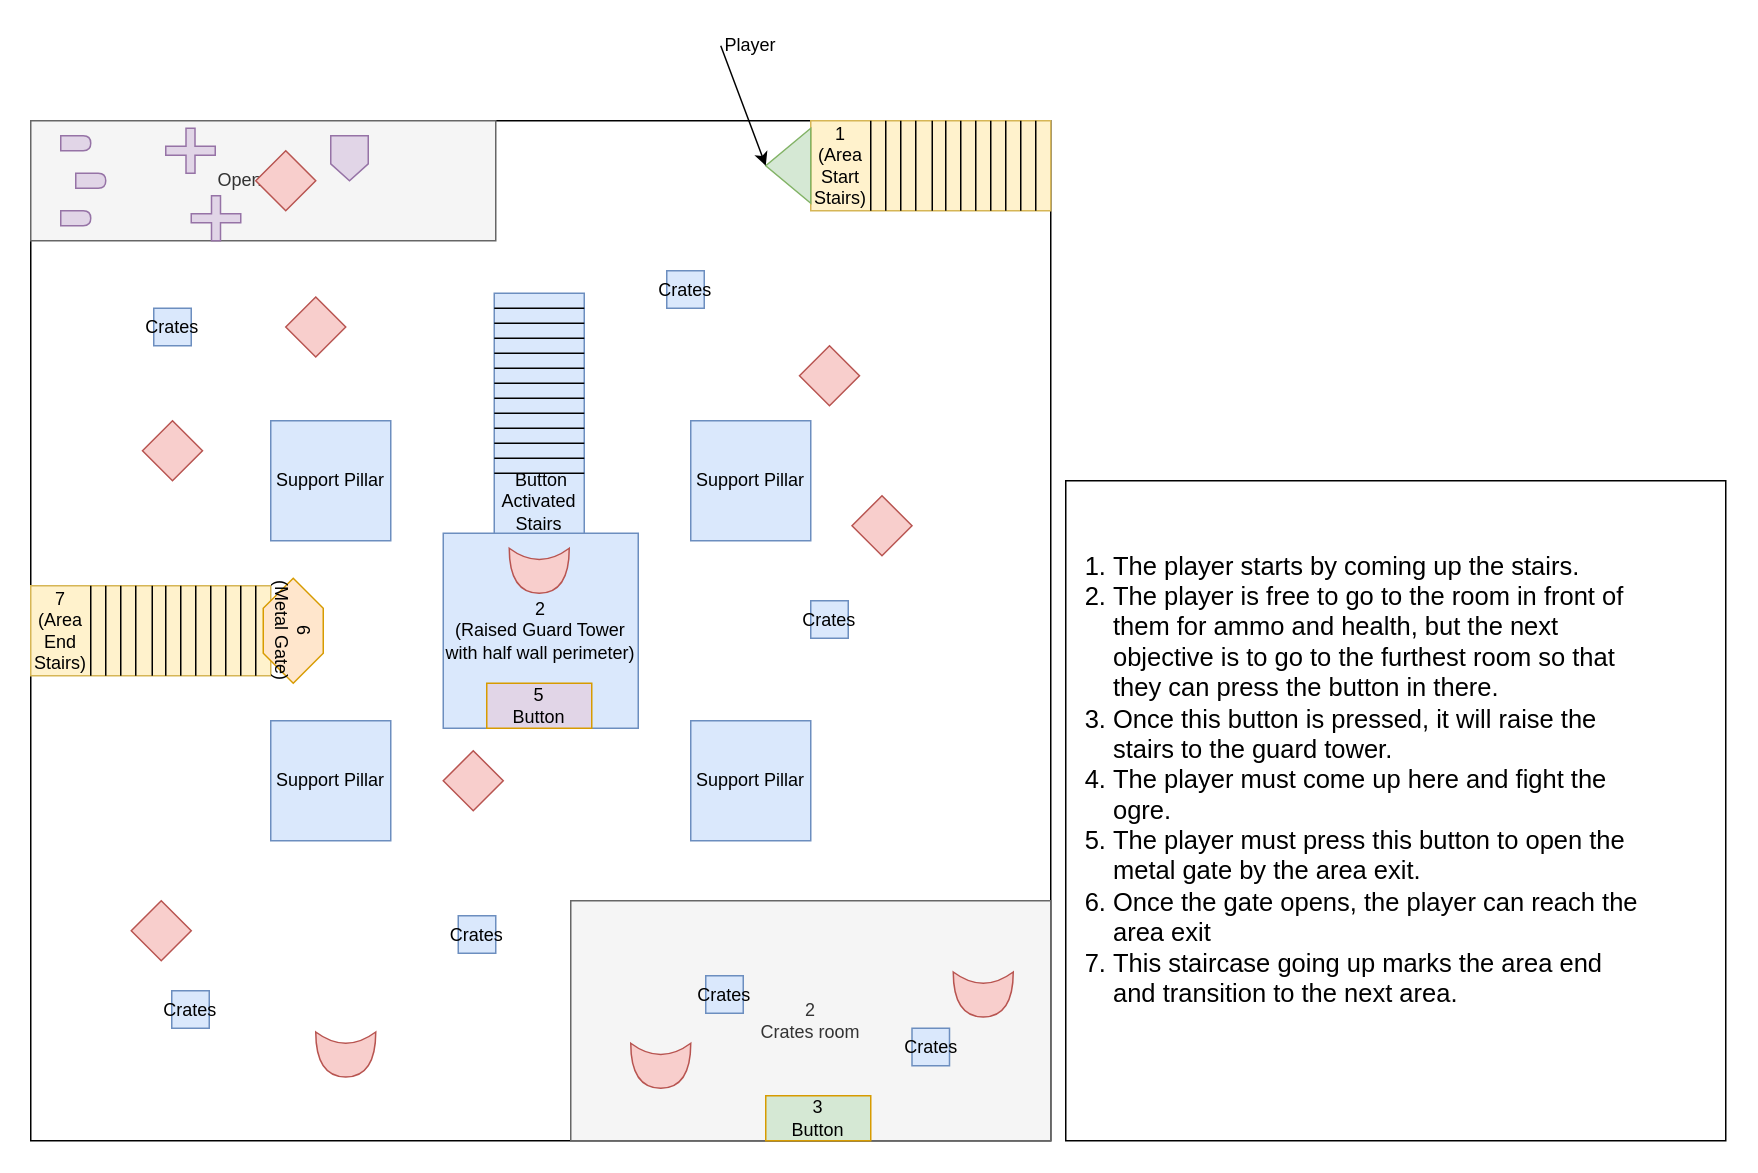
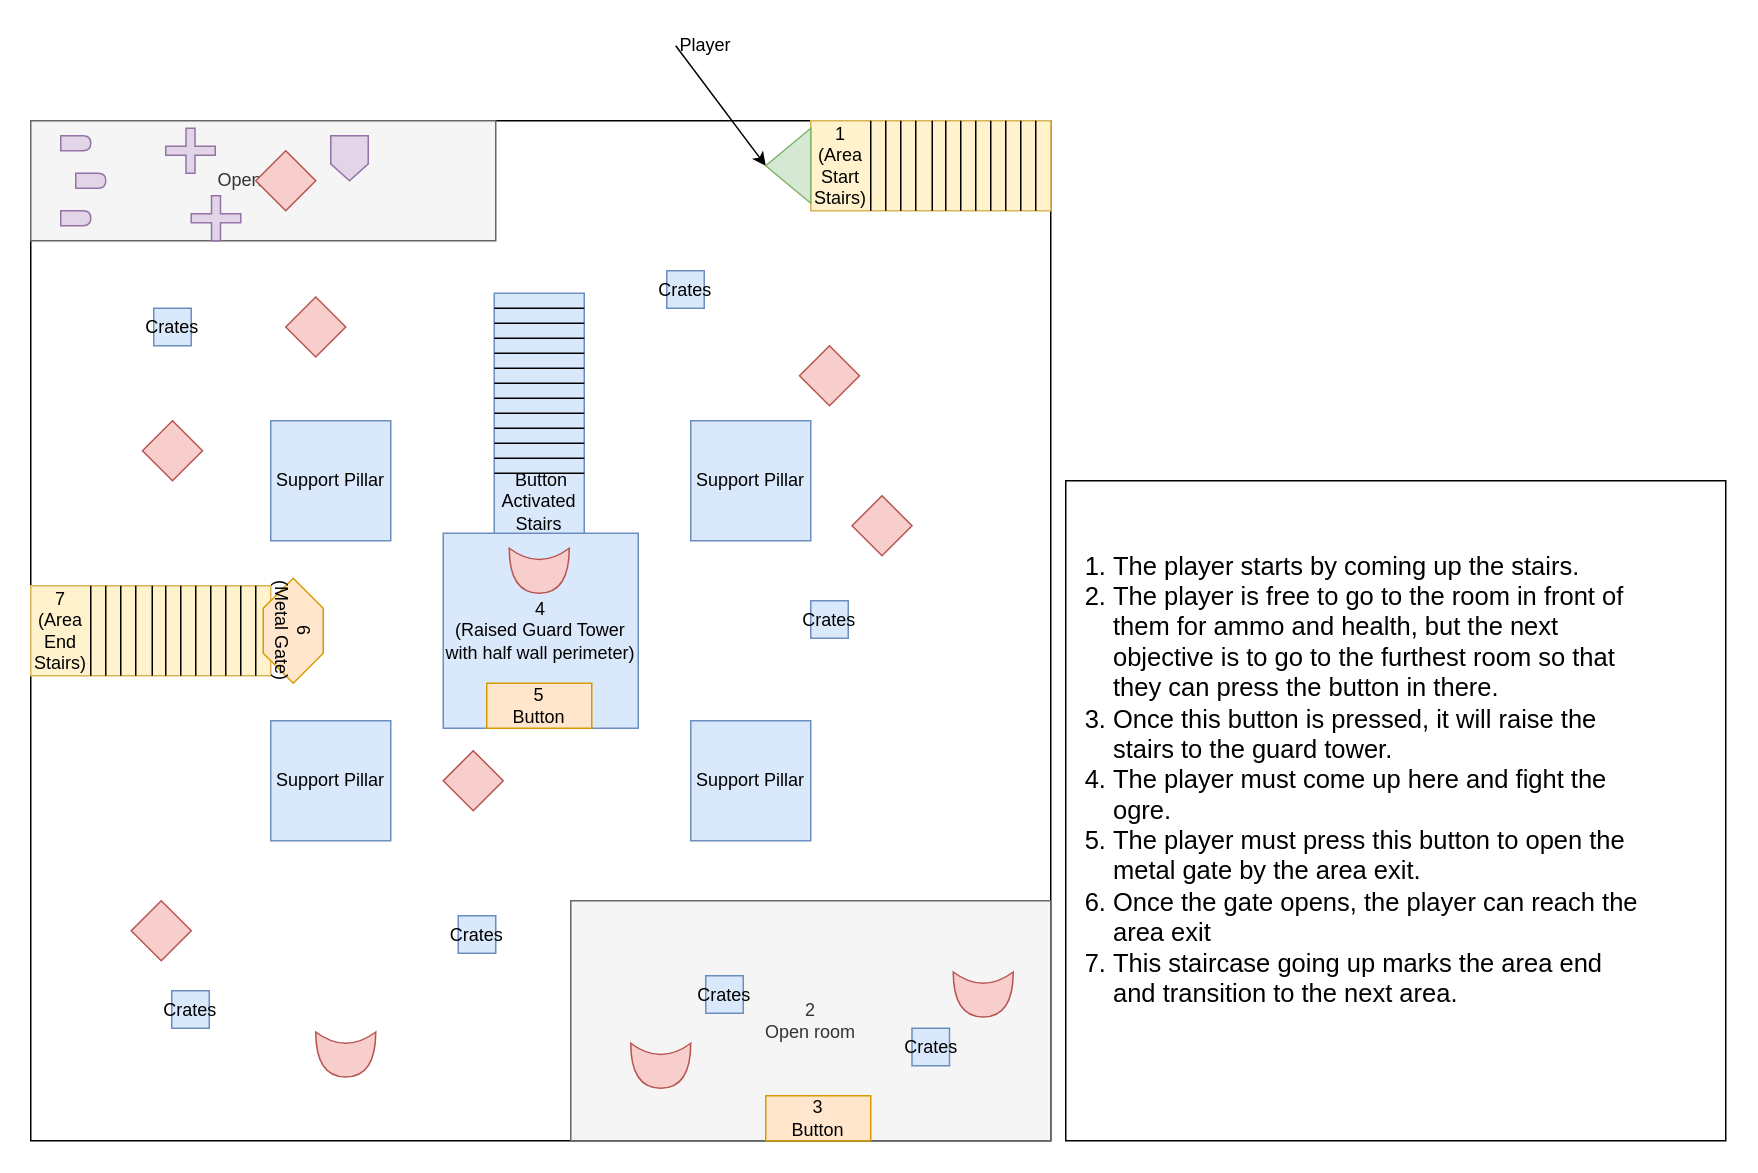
(751, 46) -> (706, 46)
(541, 631) -> (541, 631)
(539, 706) -> (539, 706)
(811, 1021) -> (811, 1021)
(818, 1118) -> (818, 1118)
